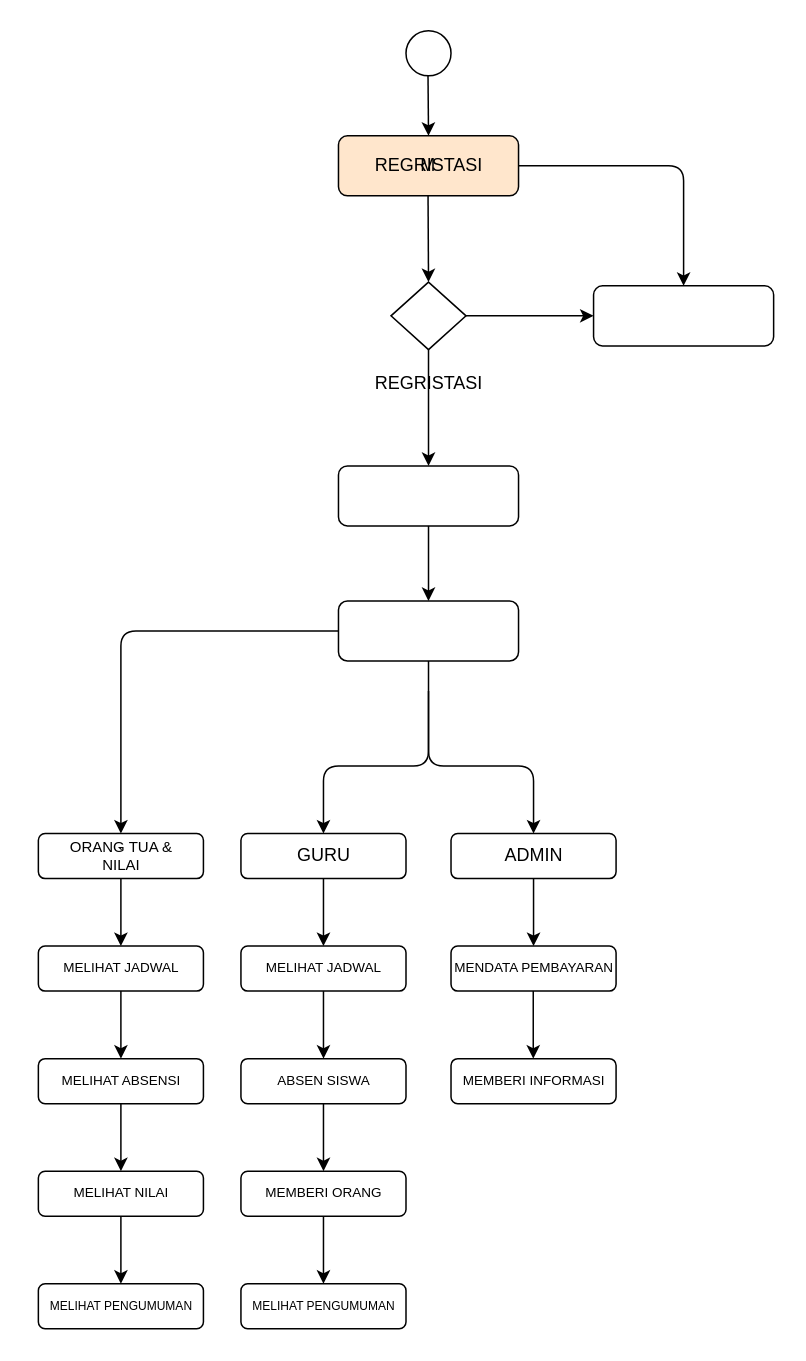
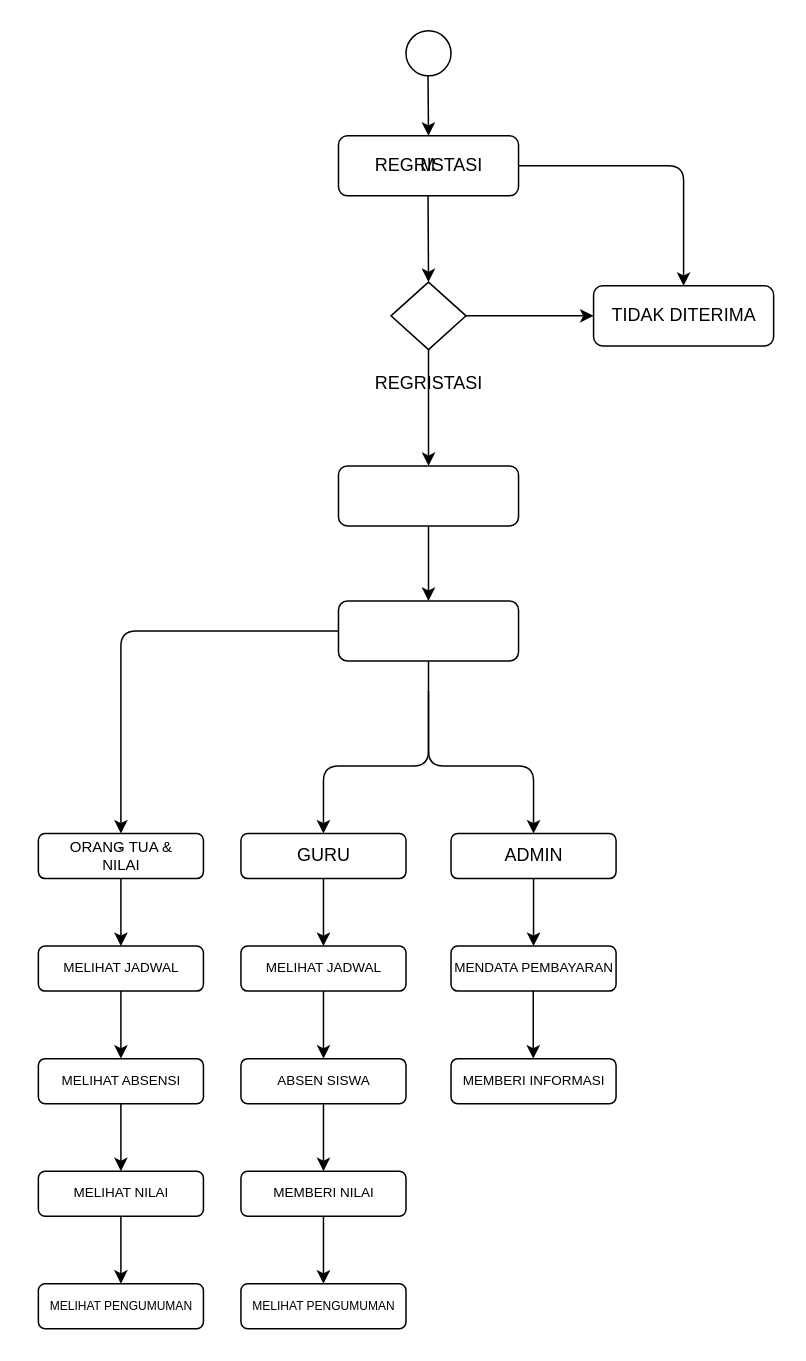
(428, 166) -> (428, 166)
none -> (683, 316)
(324, 1193) -> (324, 1193)
